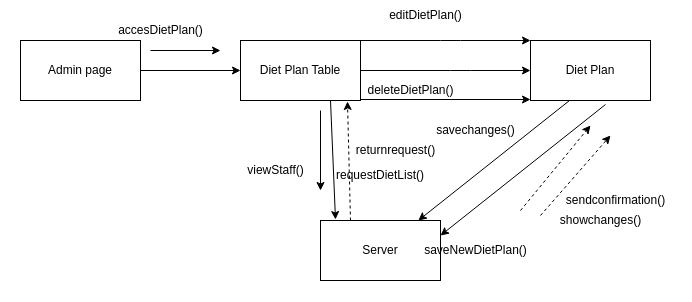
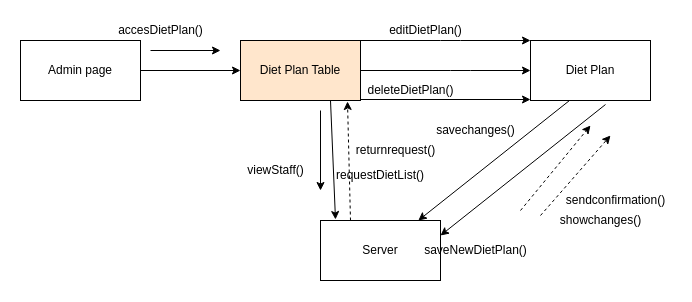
(426, 16) -> (426, 31)
(301, 71) -> (301, 71)
